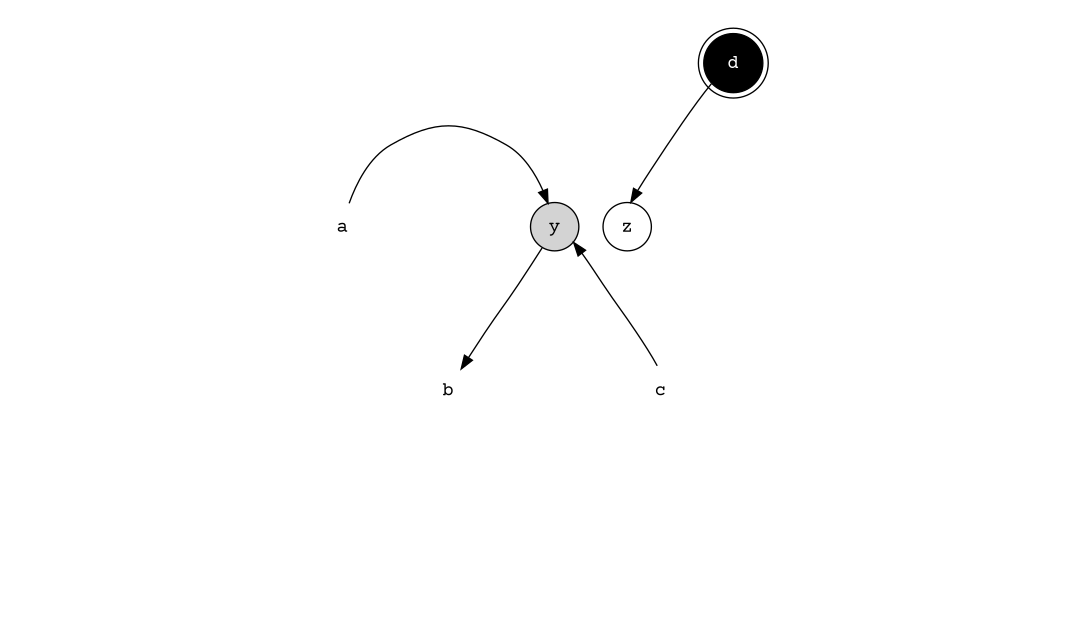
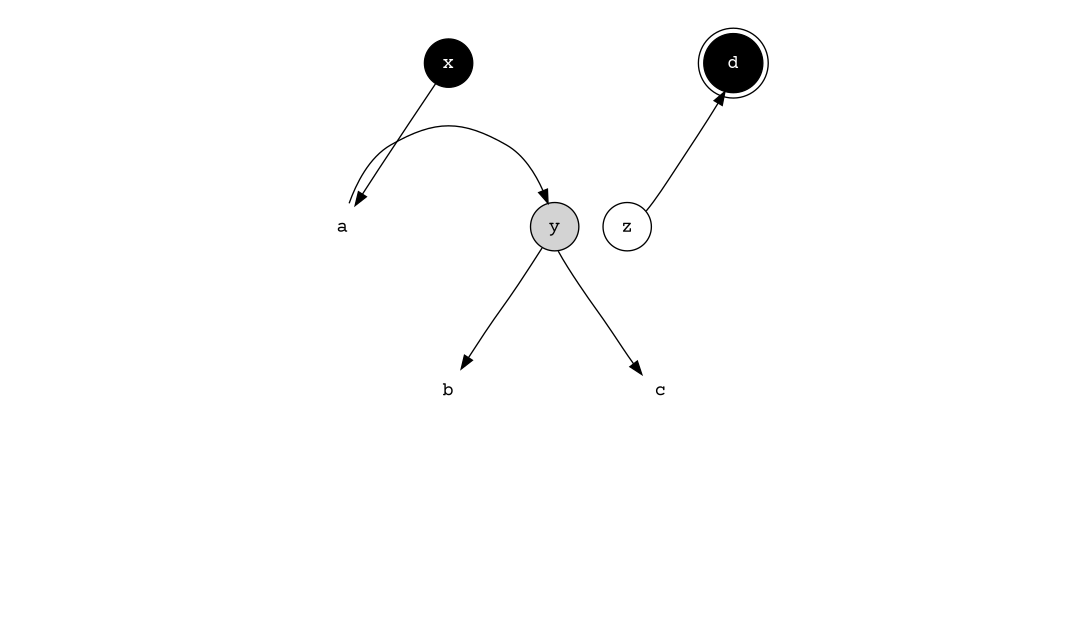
none -> (449, 63)
(673, 136) -> (683, 158)
(620, 309) -> (595, 308)
